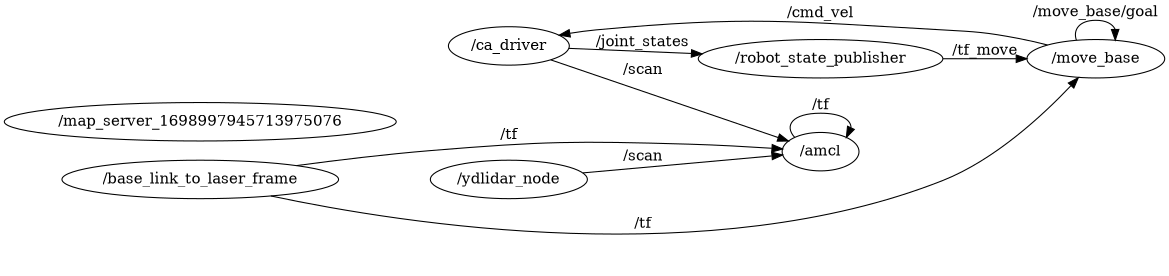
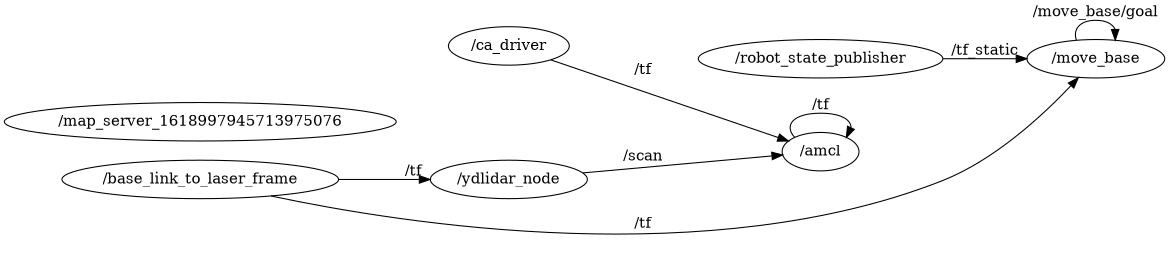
(809, 23) -> none
(630, 51) -> none
(985, 51) -> (985, 51)
(643, 70) -> (643, 70)
(200, 122) -> (200, 122)
(534, 144) -> (379, 179)
